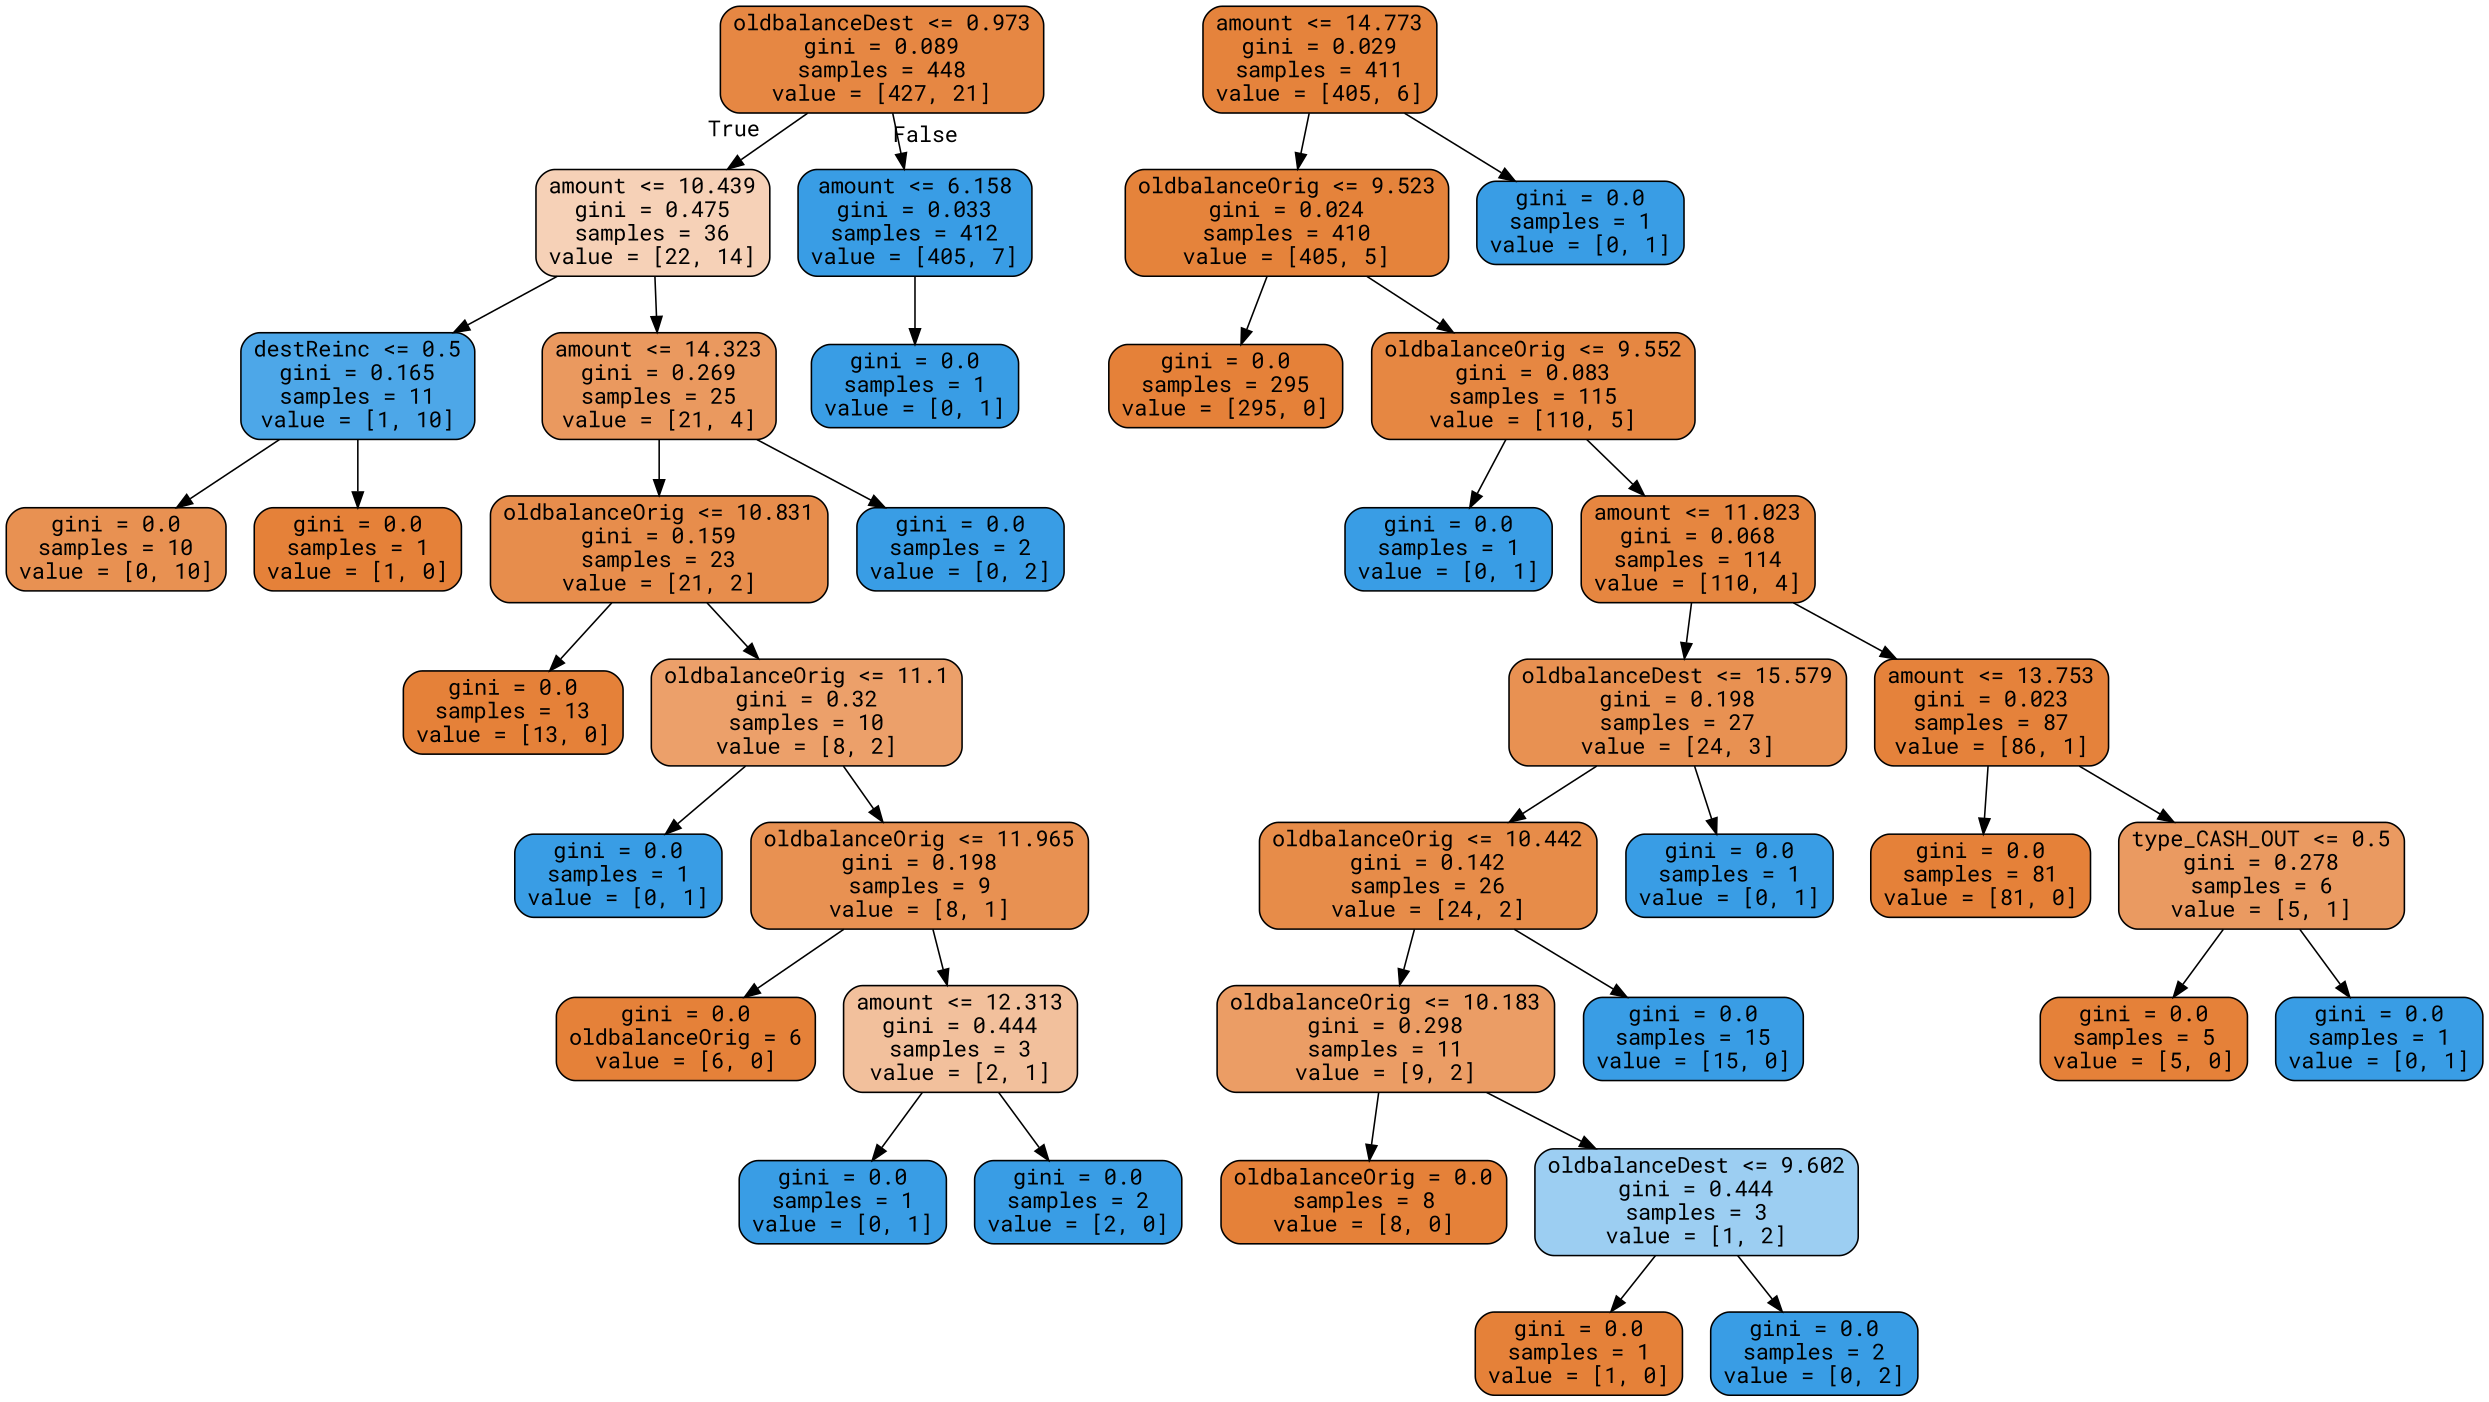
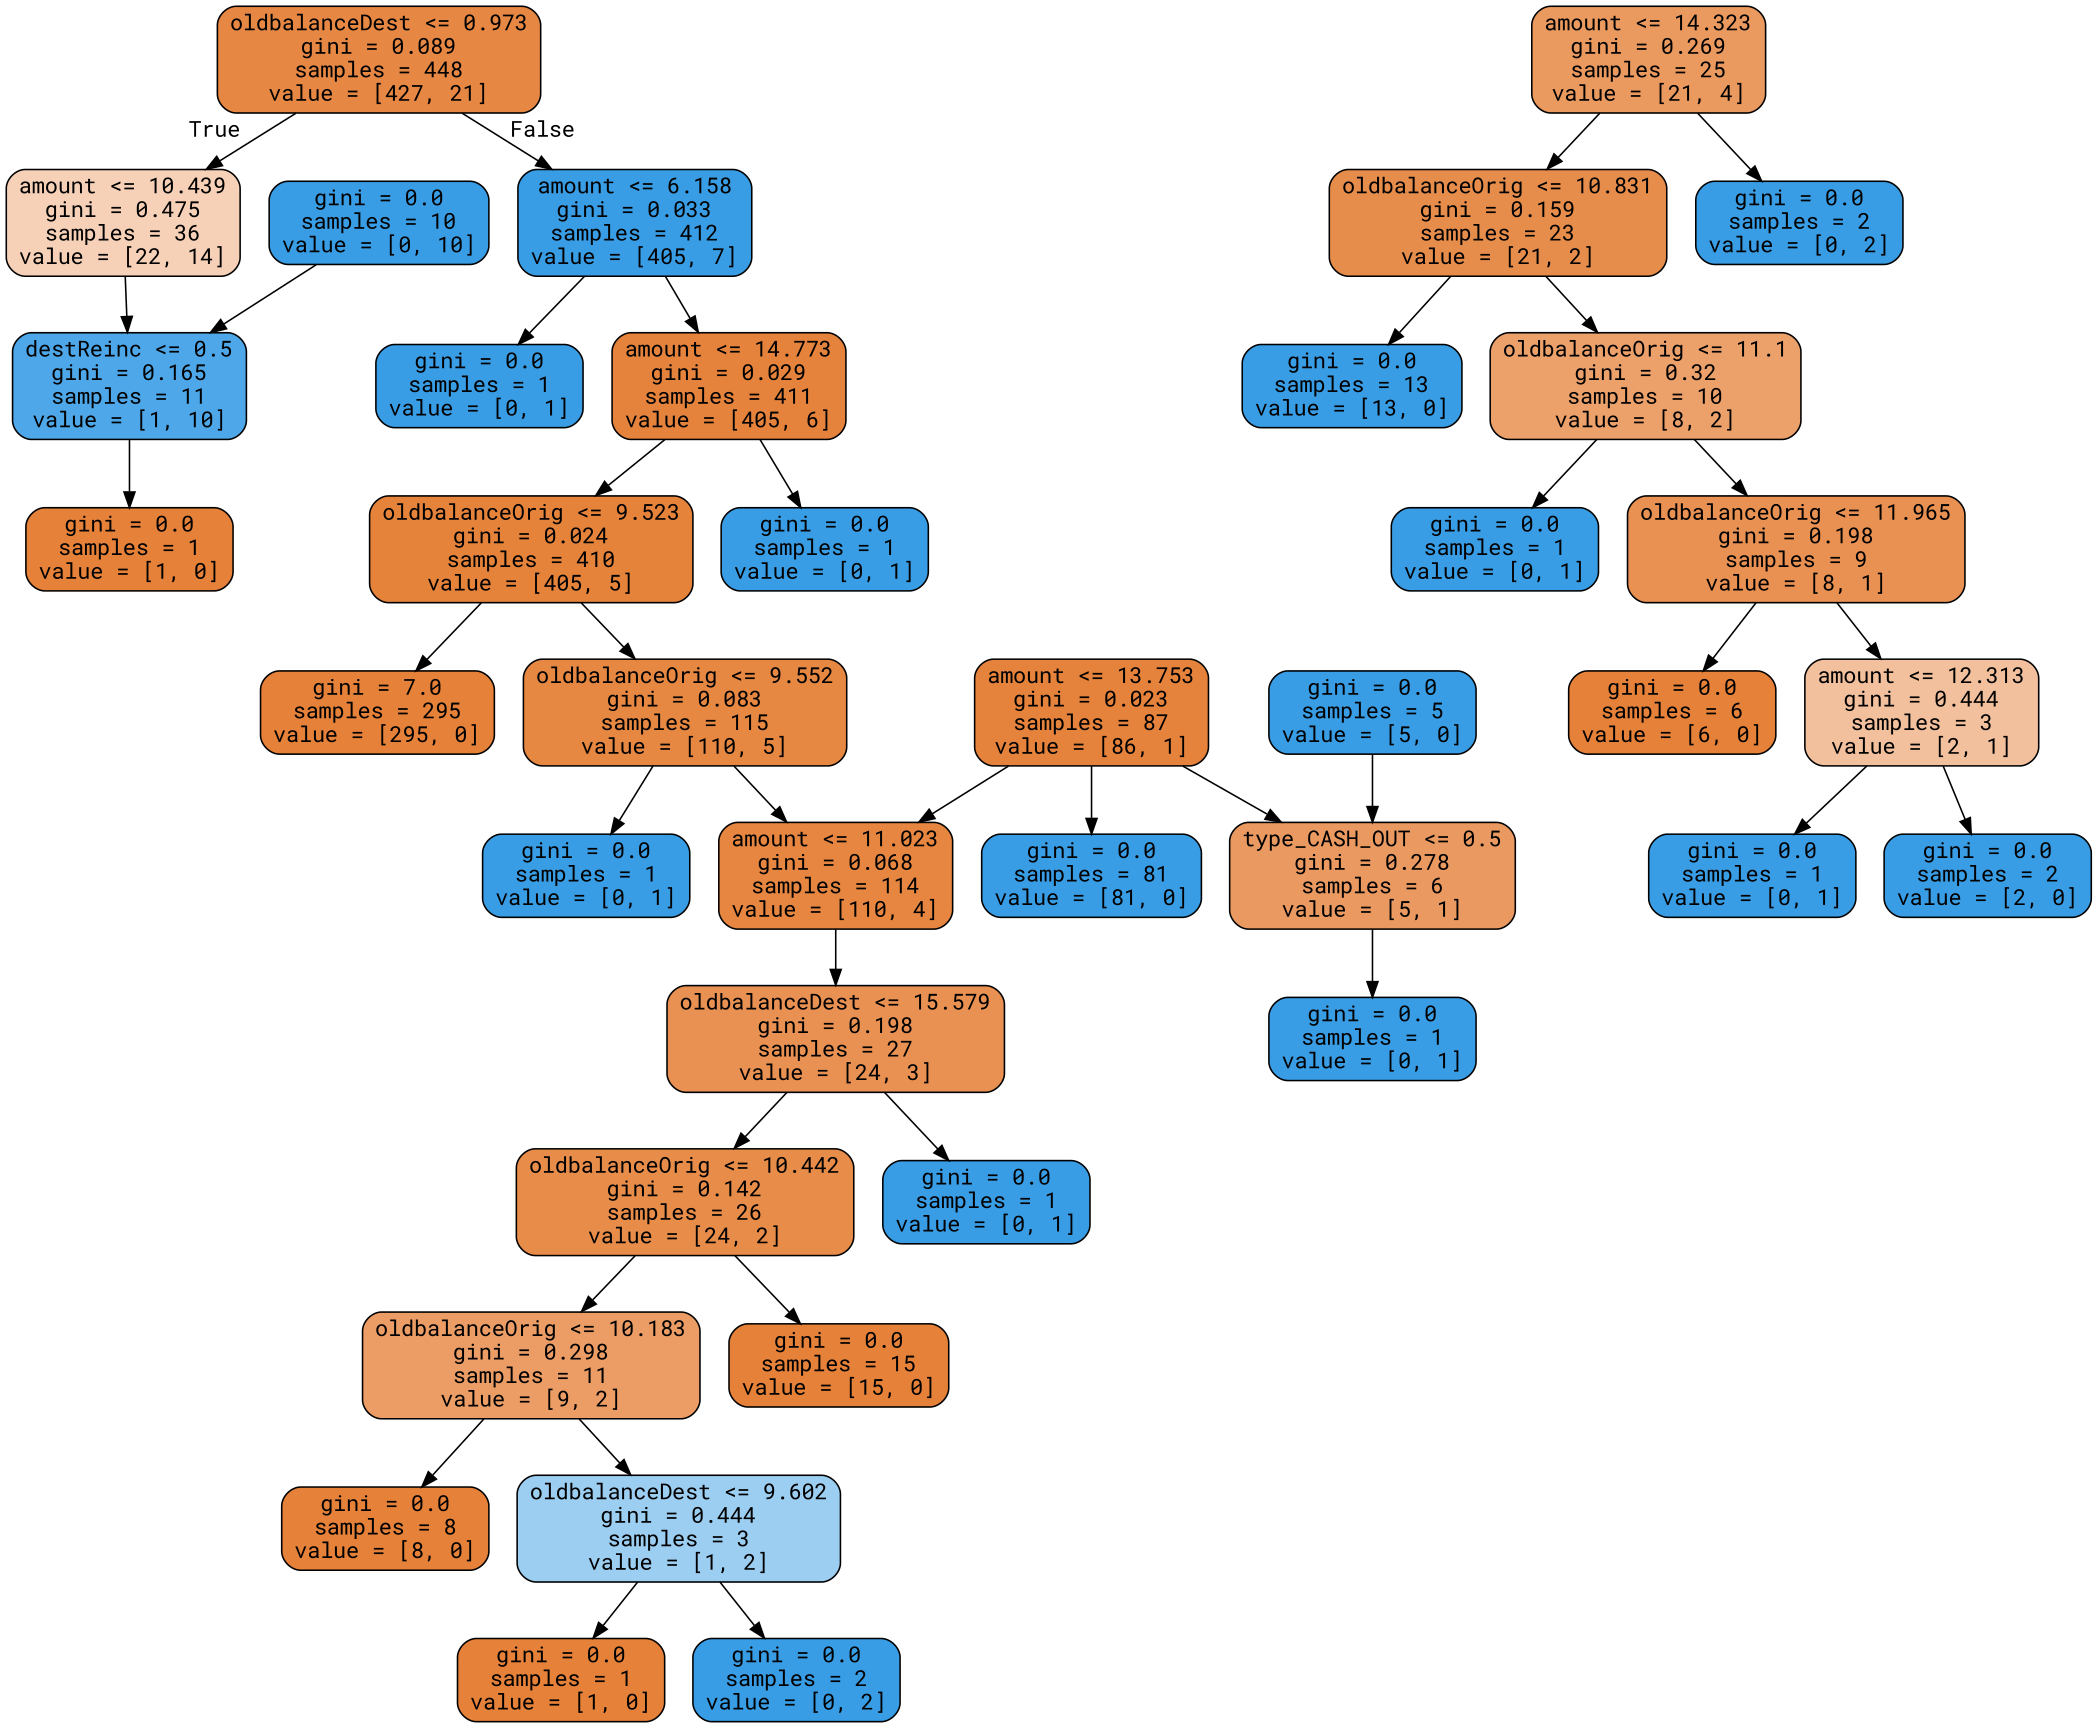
(656, 296) -> none
none -> (678, 297)
(1226, 386) -> (377, 713)
(235, 469) -> (270, 294)
(116, 549) -> (379, 223)
(1838, 627) -> (971, 790)
(513, 713) -> (1352, 386)
(1981, 876) -> (1092, 876)
(2203, 957) -> (1372, 780)
(686, 1039) -> (1672, 713)
(1693, 1039) -> (839, 1365)
(2144, 1039) -> (1372, 713)
(1364, 1202) -> (385, 1529)
